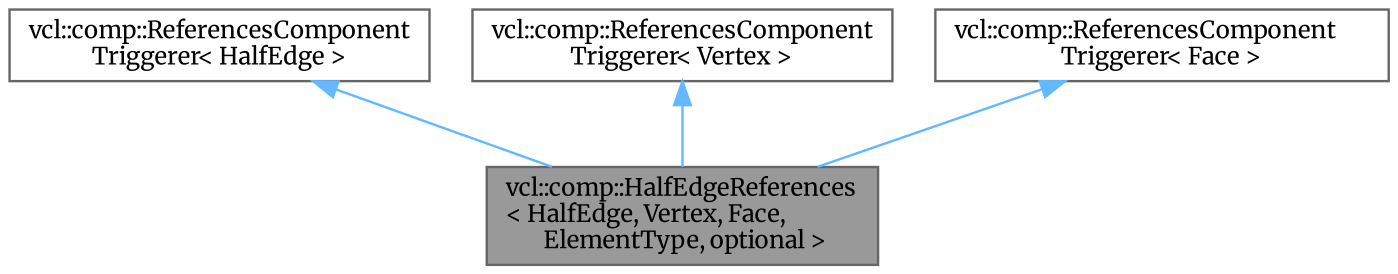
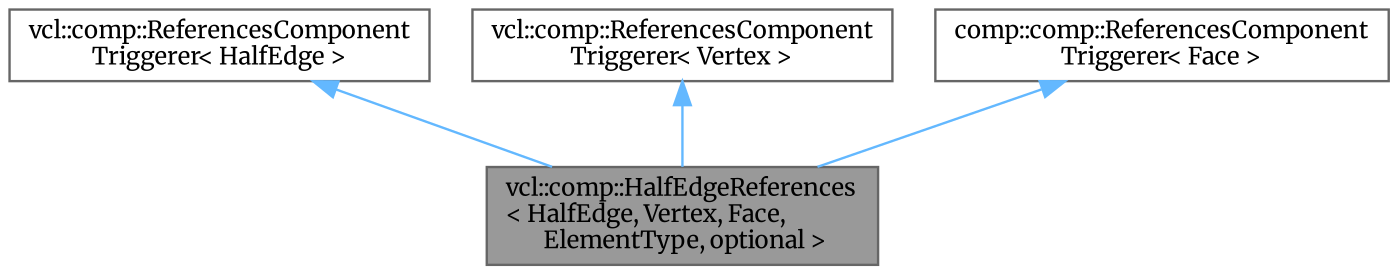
(1162, 45) -> (1162, 45)
